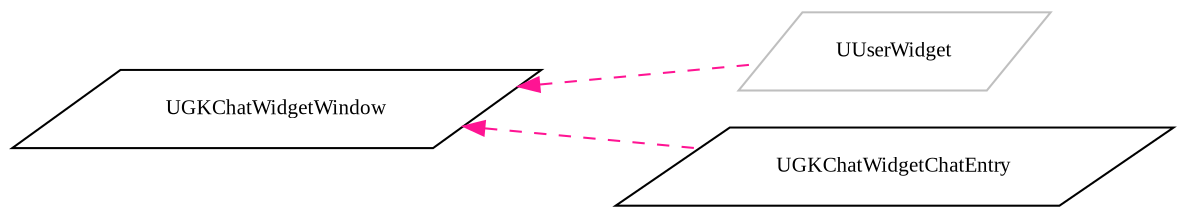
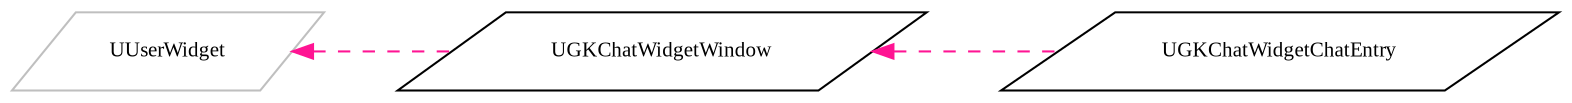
(650, 74) -> (382, 51)
